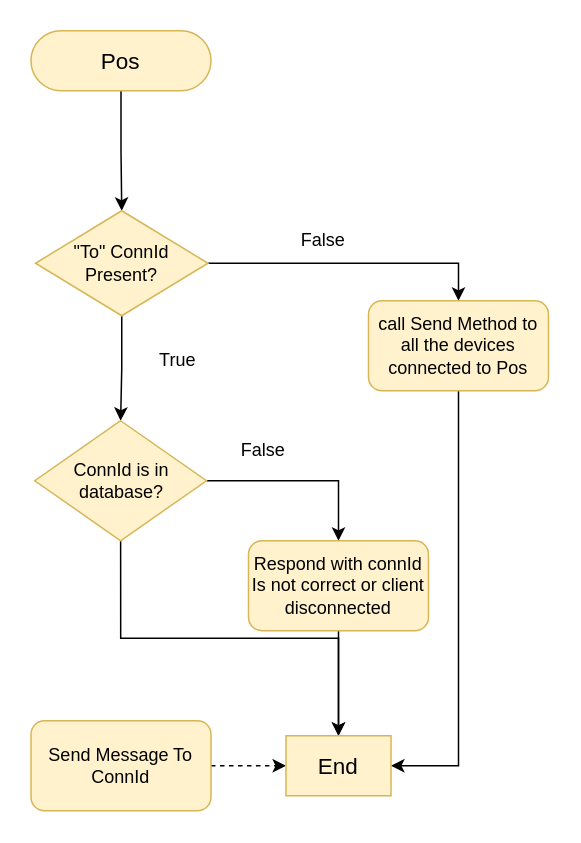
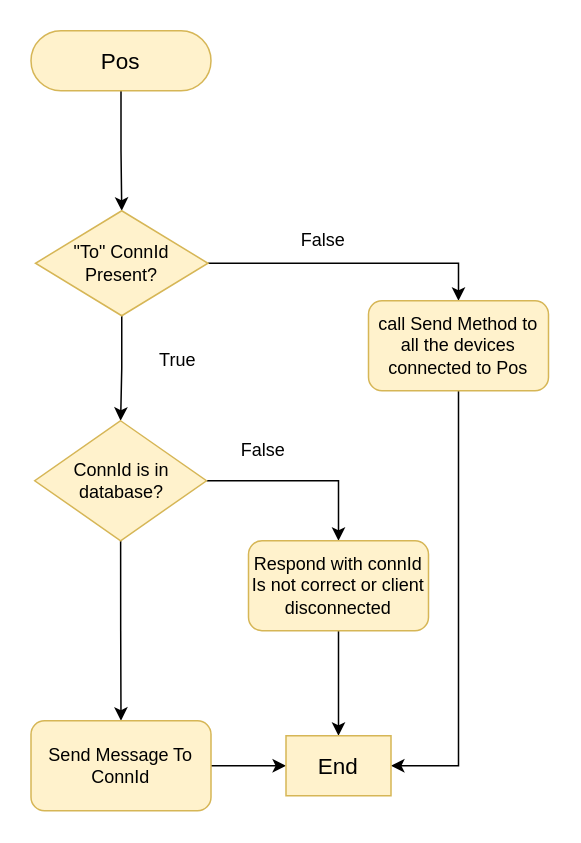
(227, 638) -> (121, 673)
(244, 766) -> (244, 766)
